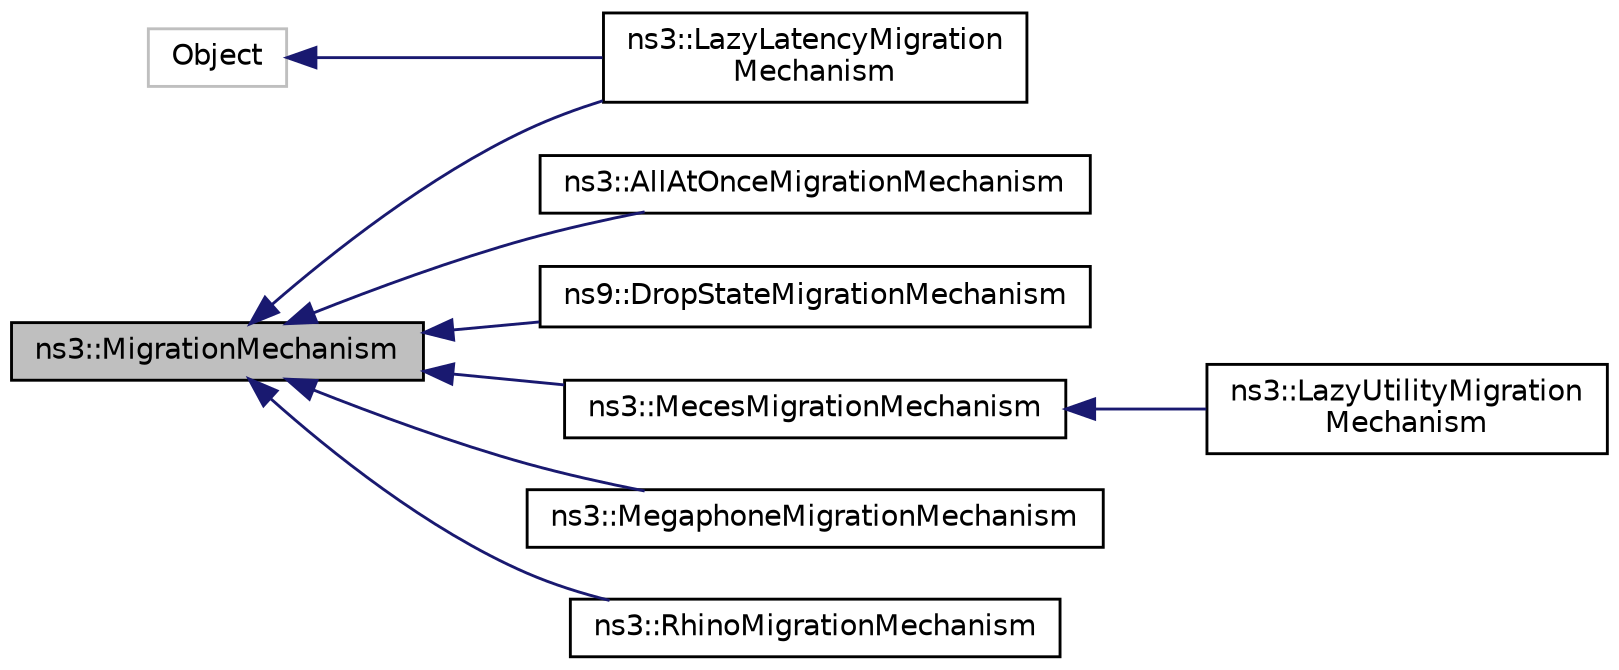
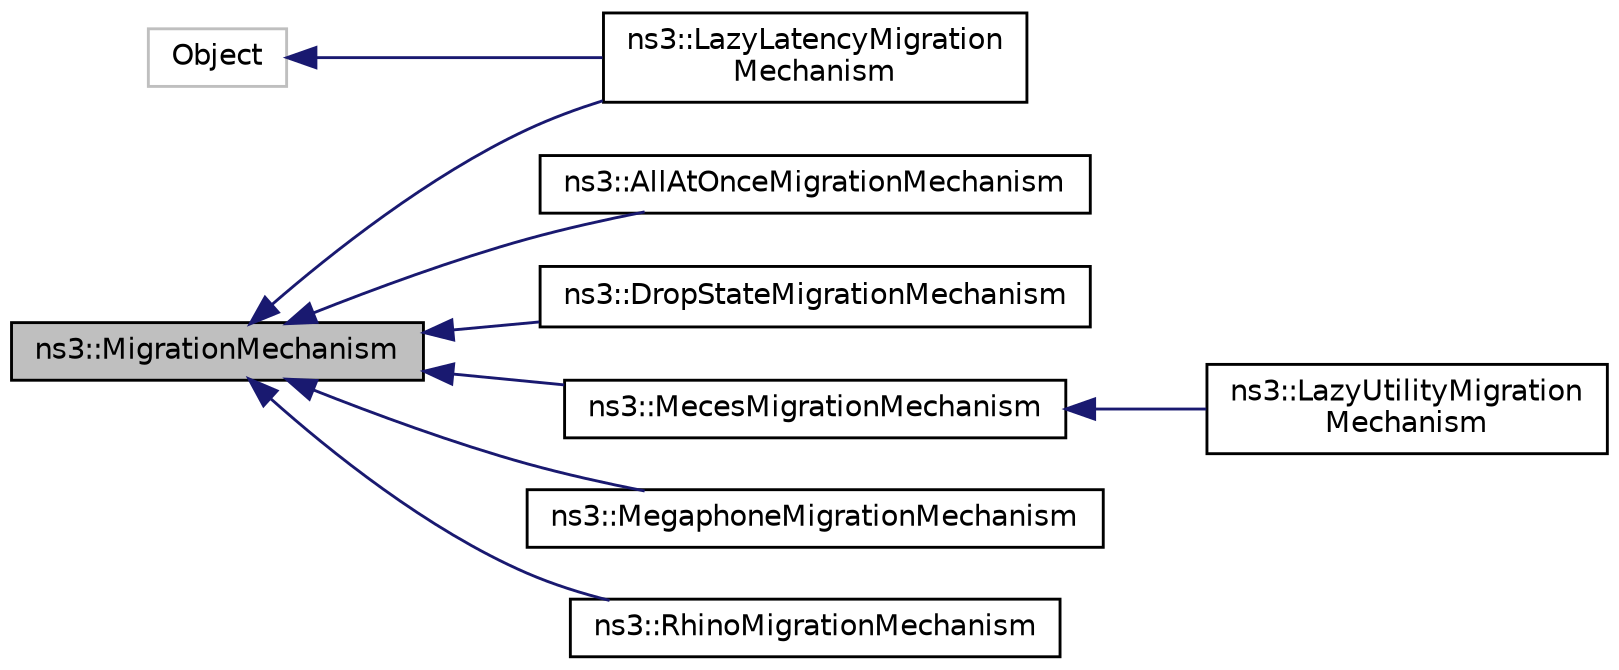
(815, 297) -> (815, 297)
